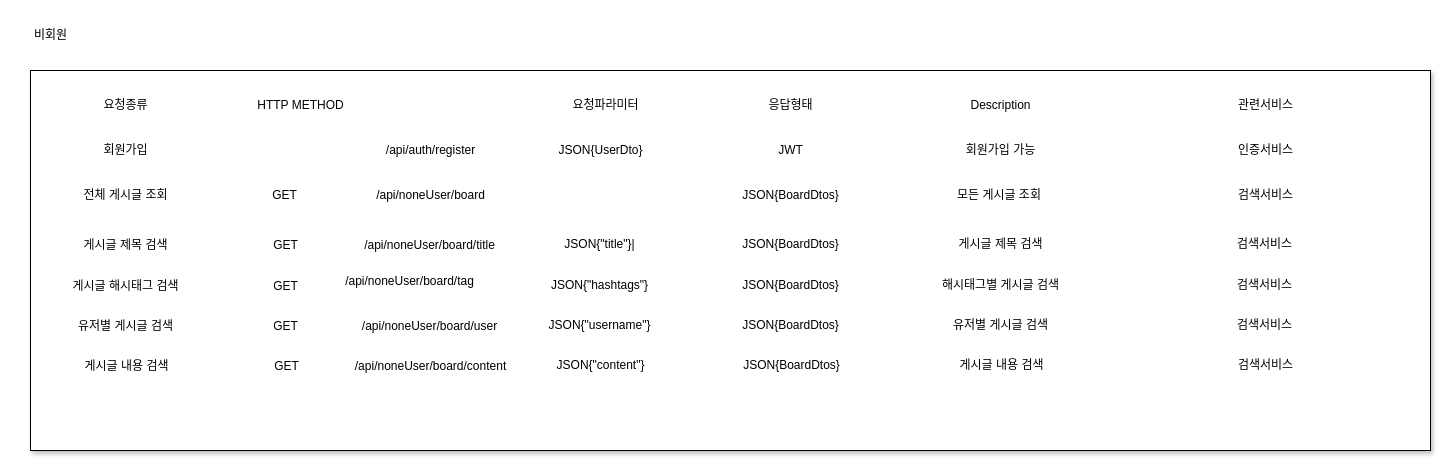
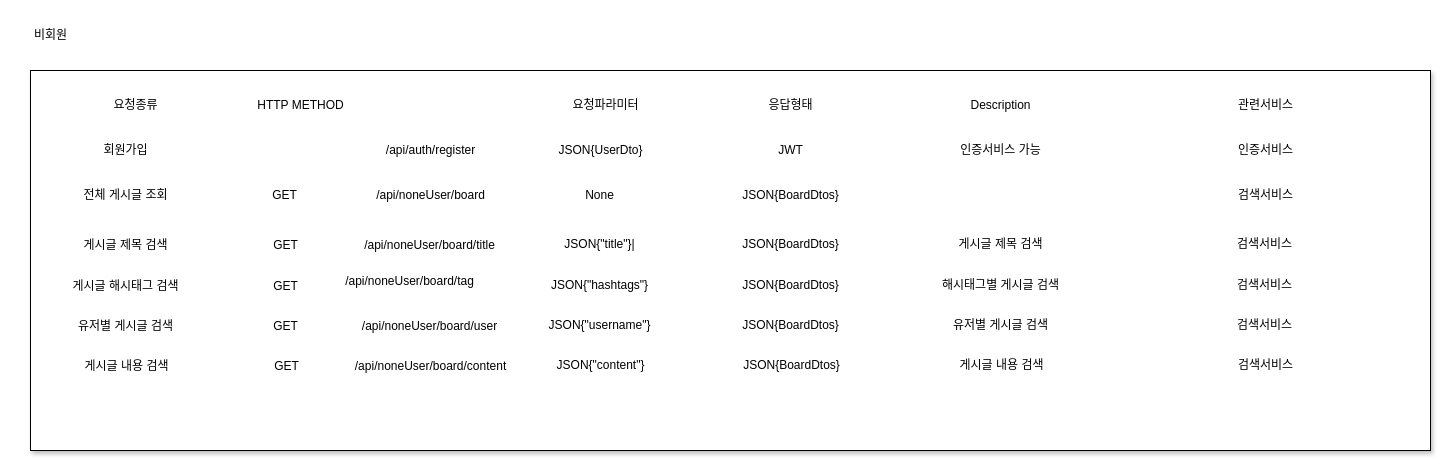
(126, 106) -> (136, 106)
(1001, 151) -> (1001, 151)
none -> (600, 196)
(1011, 196) -> none
